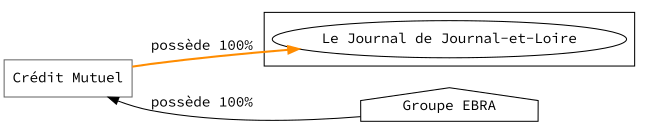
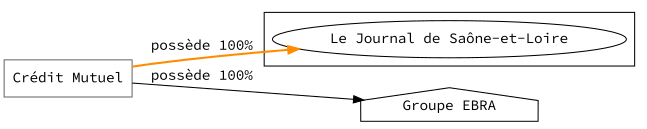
(449, 39) -> (449, 39)
(238, 120) -> (243, 91)
